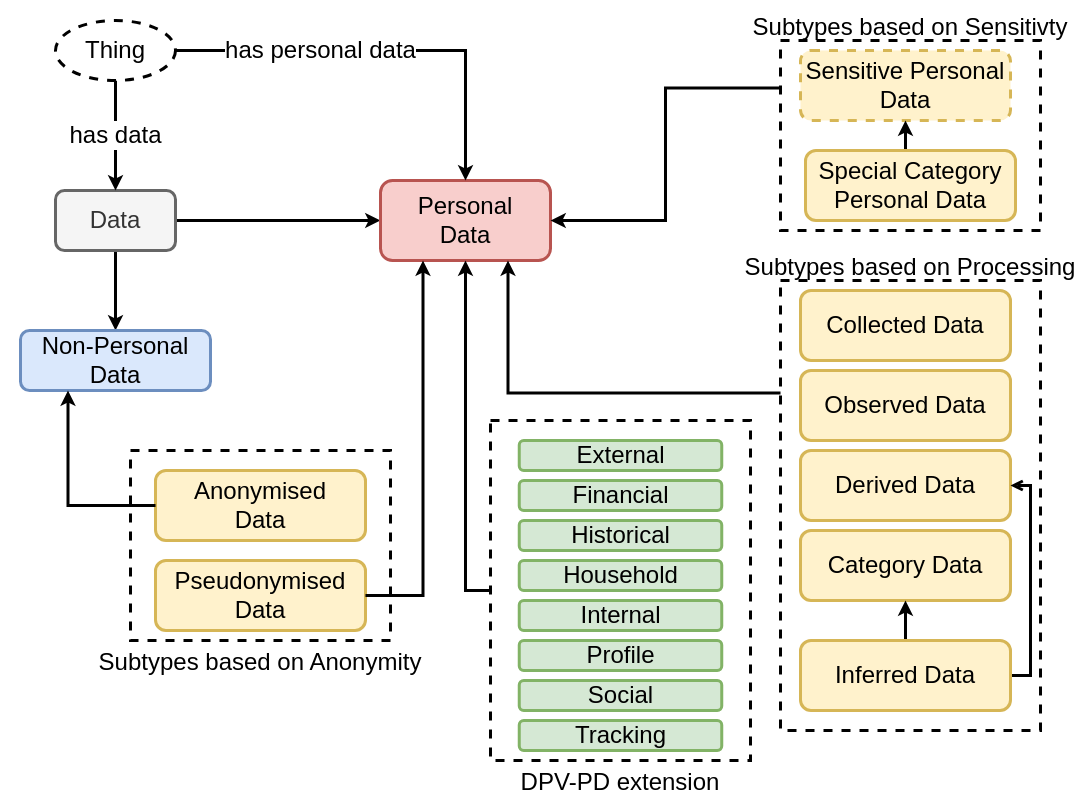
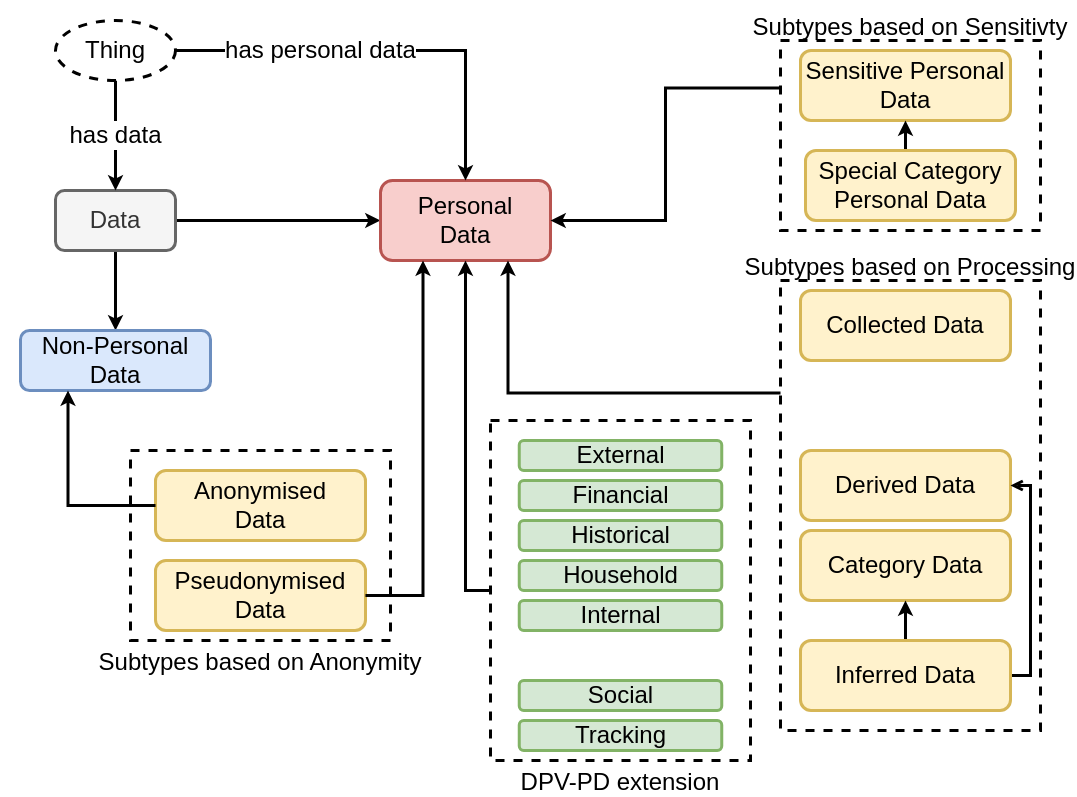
(906, 86) -> (906, 86)
(906, 406) -> none
(621, 656) -> none
